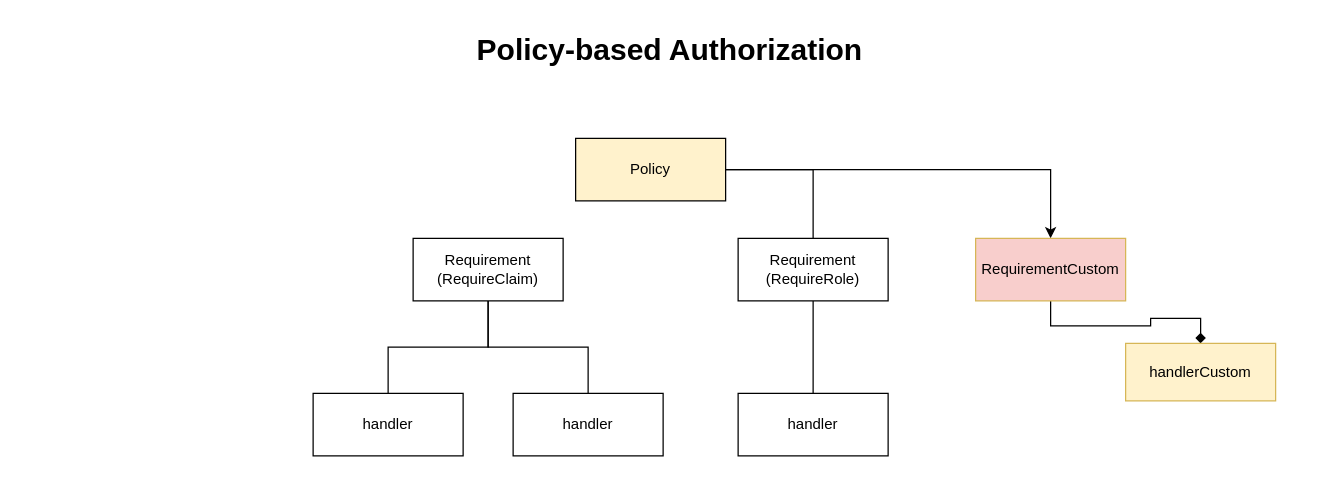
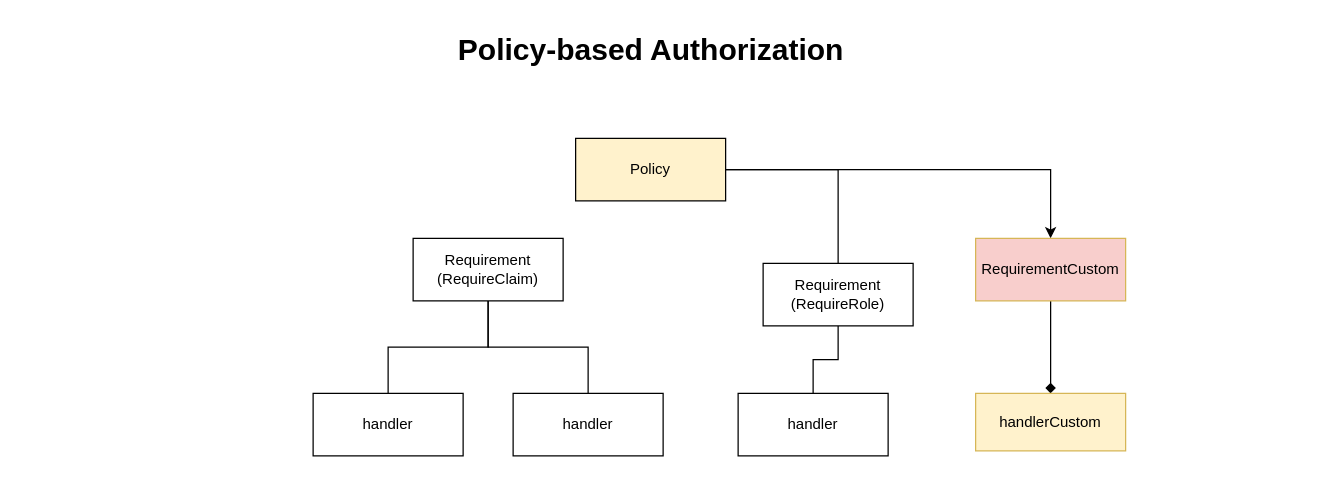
(669, 51) -> (651, 51)
(813, 269) -> (838, 294)
(1201, 372) -> (1051, 422)
